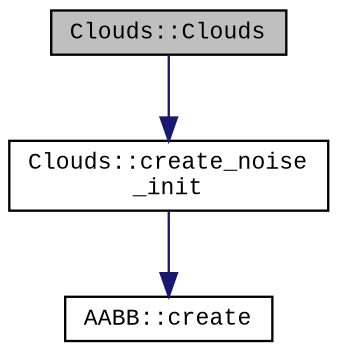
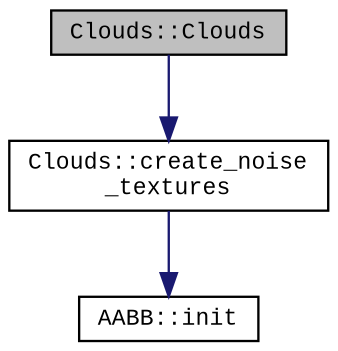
(169, 176) -> (169, 176)
(169, 319) -> (169, 319)
